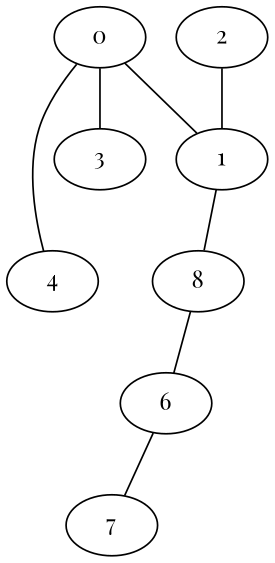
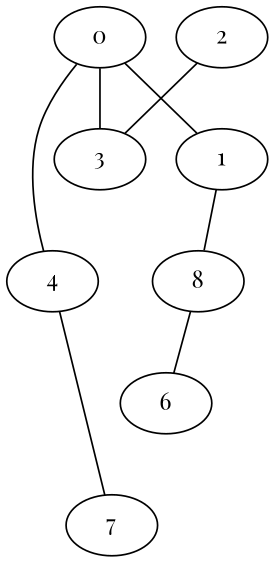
(222, 98) -> (168, 91)
(139, 464) -> (82, 403)
